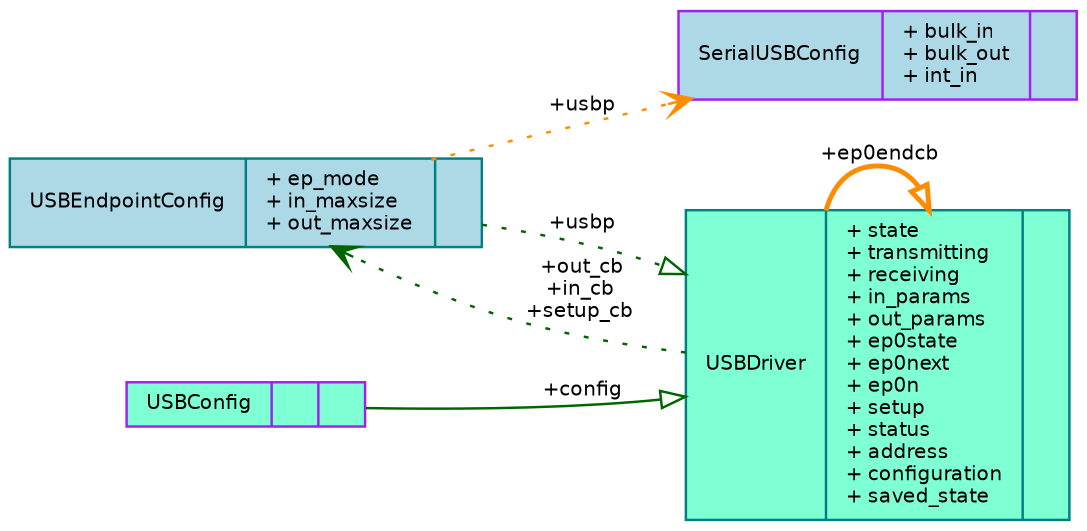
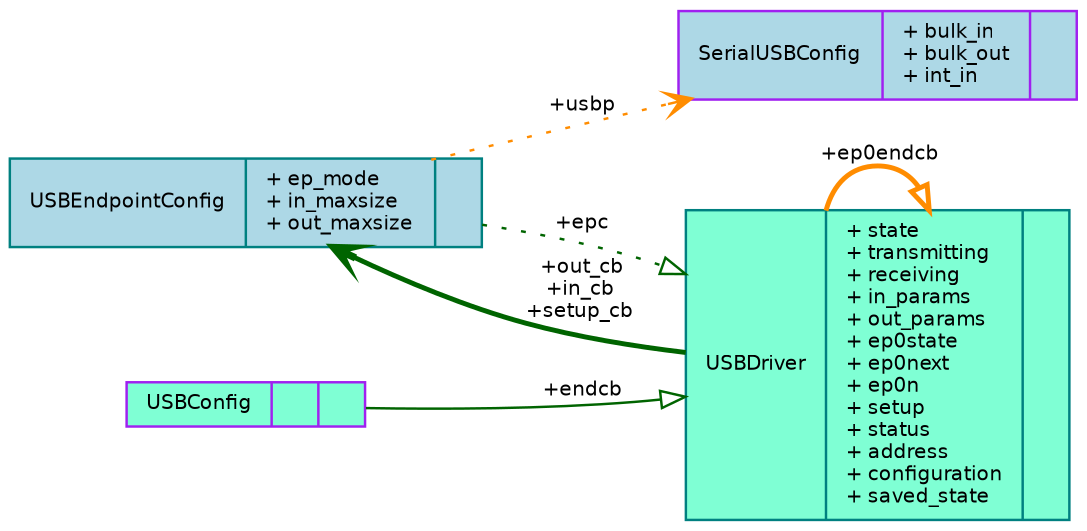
(580, 224) -> (580, 224)
(515, 320) -> (515, 320)
(580, 391) -> (580, 391)
